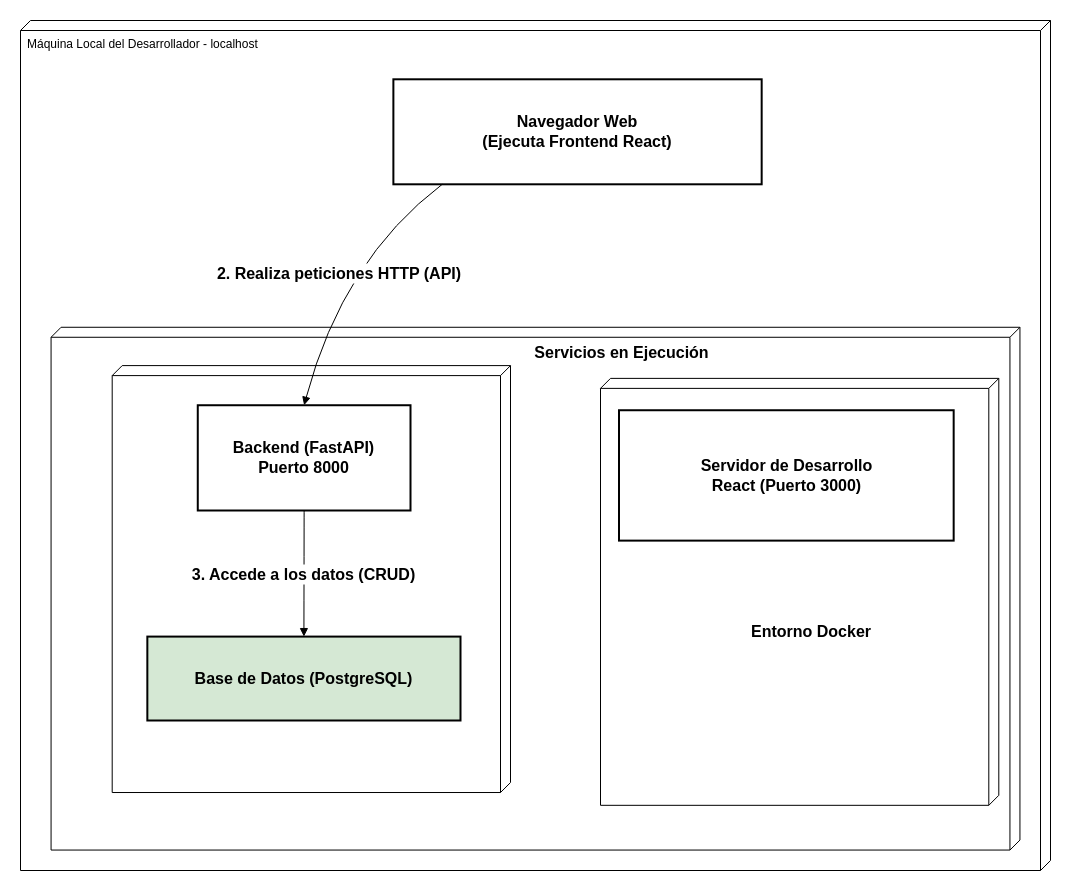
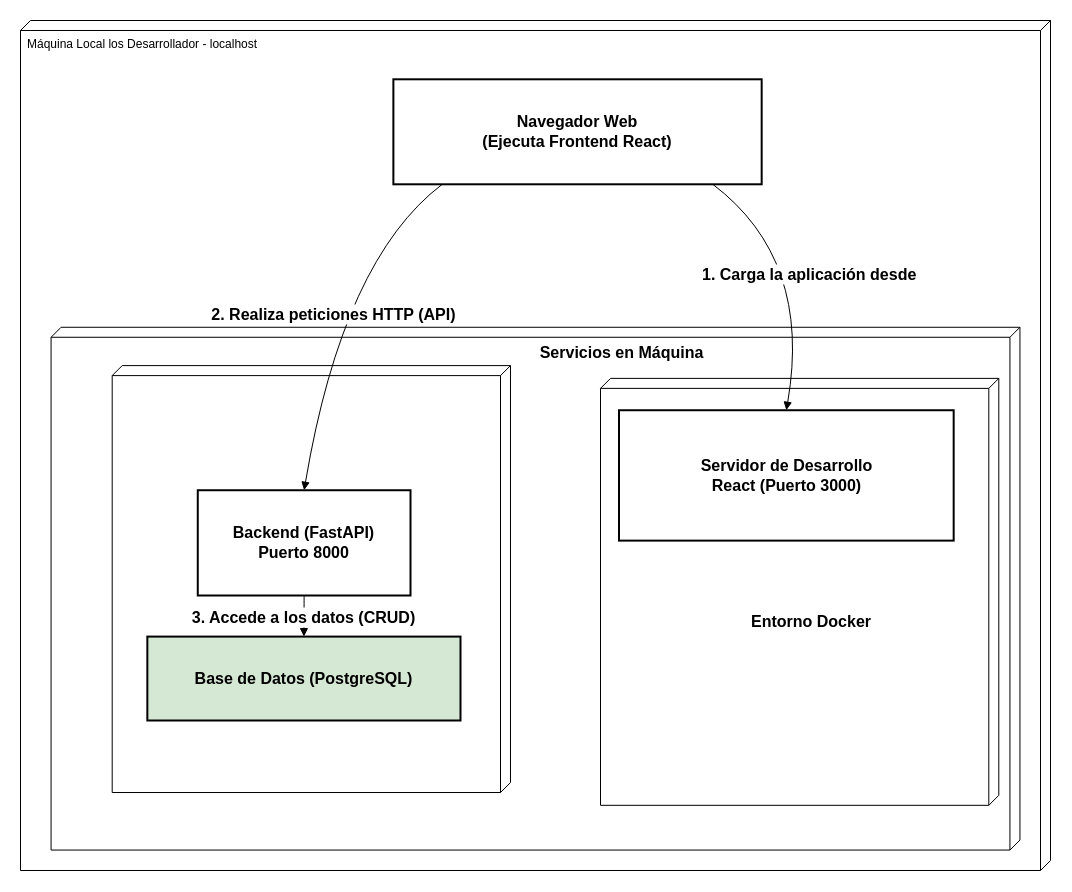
(153, 45) -> (153, 45)
none -> (783, 281)
(622, 353) -> (622, 353)
(304, 458) -> (304, 543)
(811, 631) -> (811, 621)
